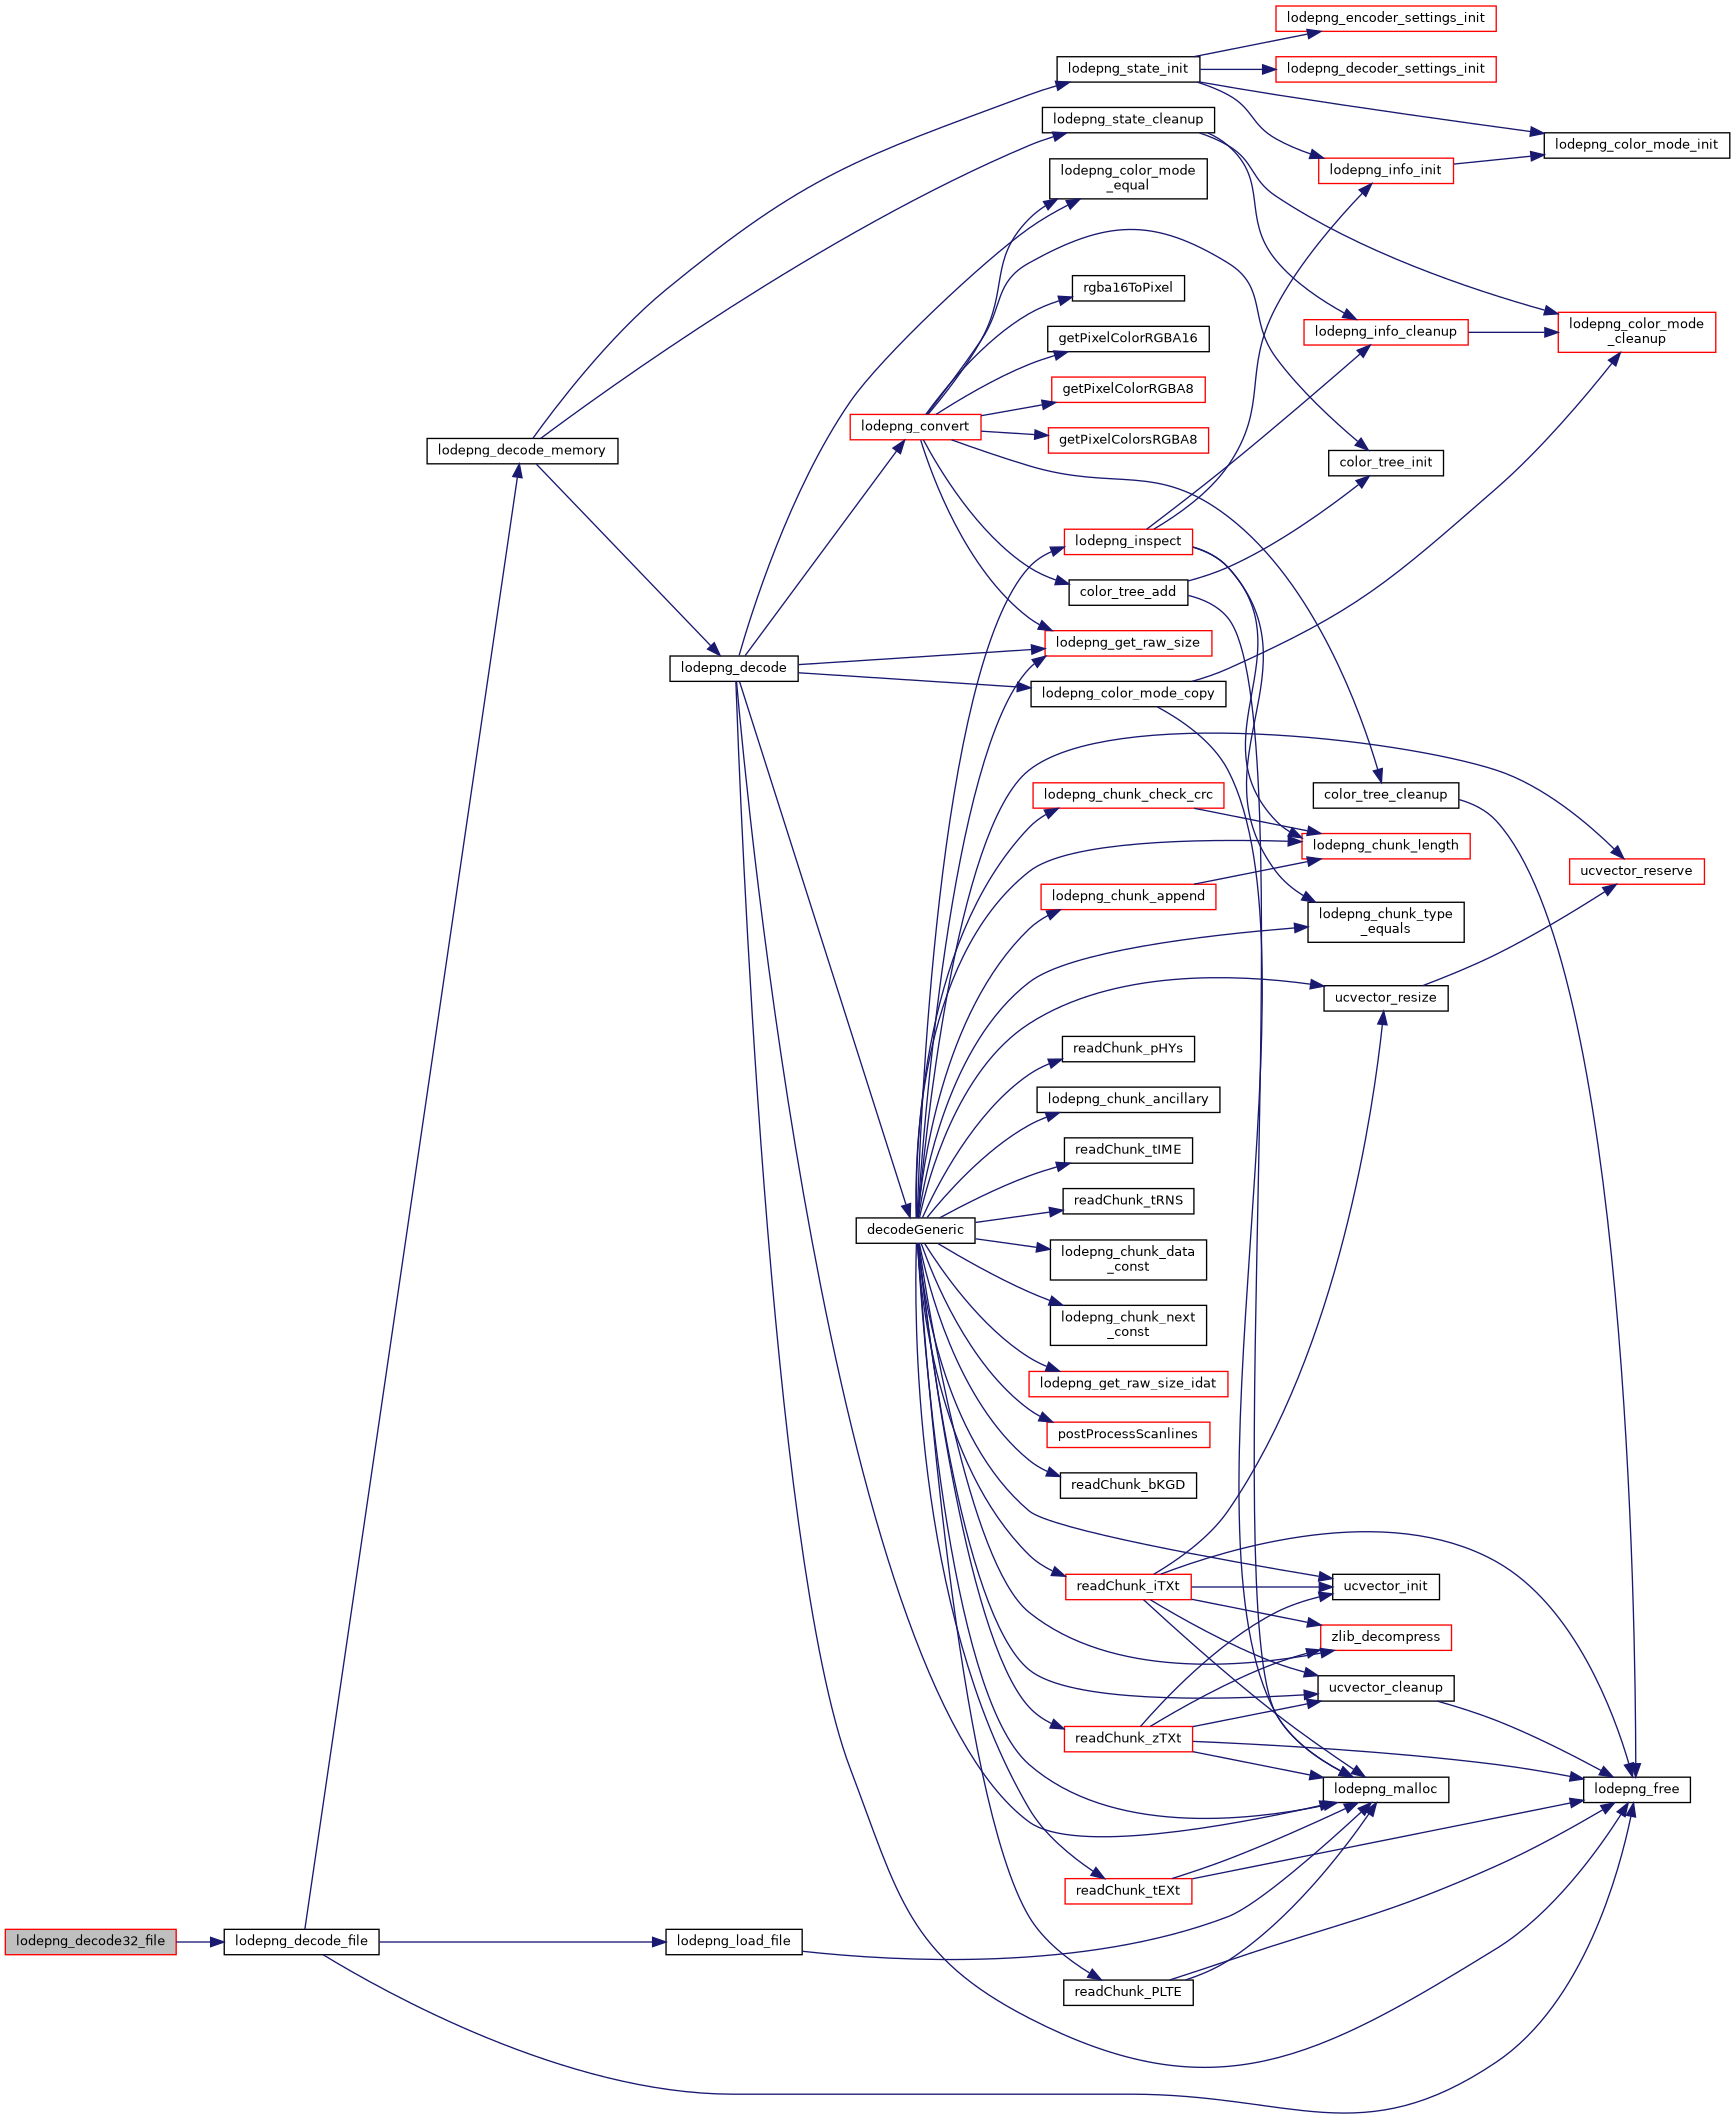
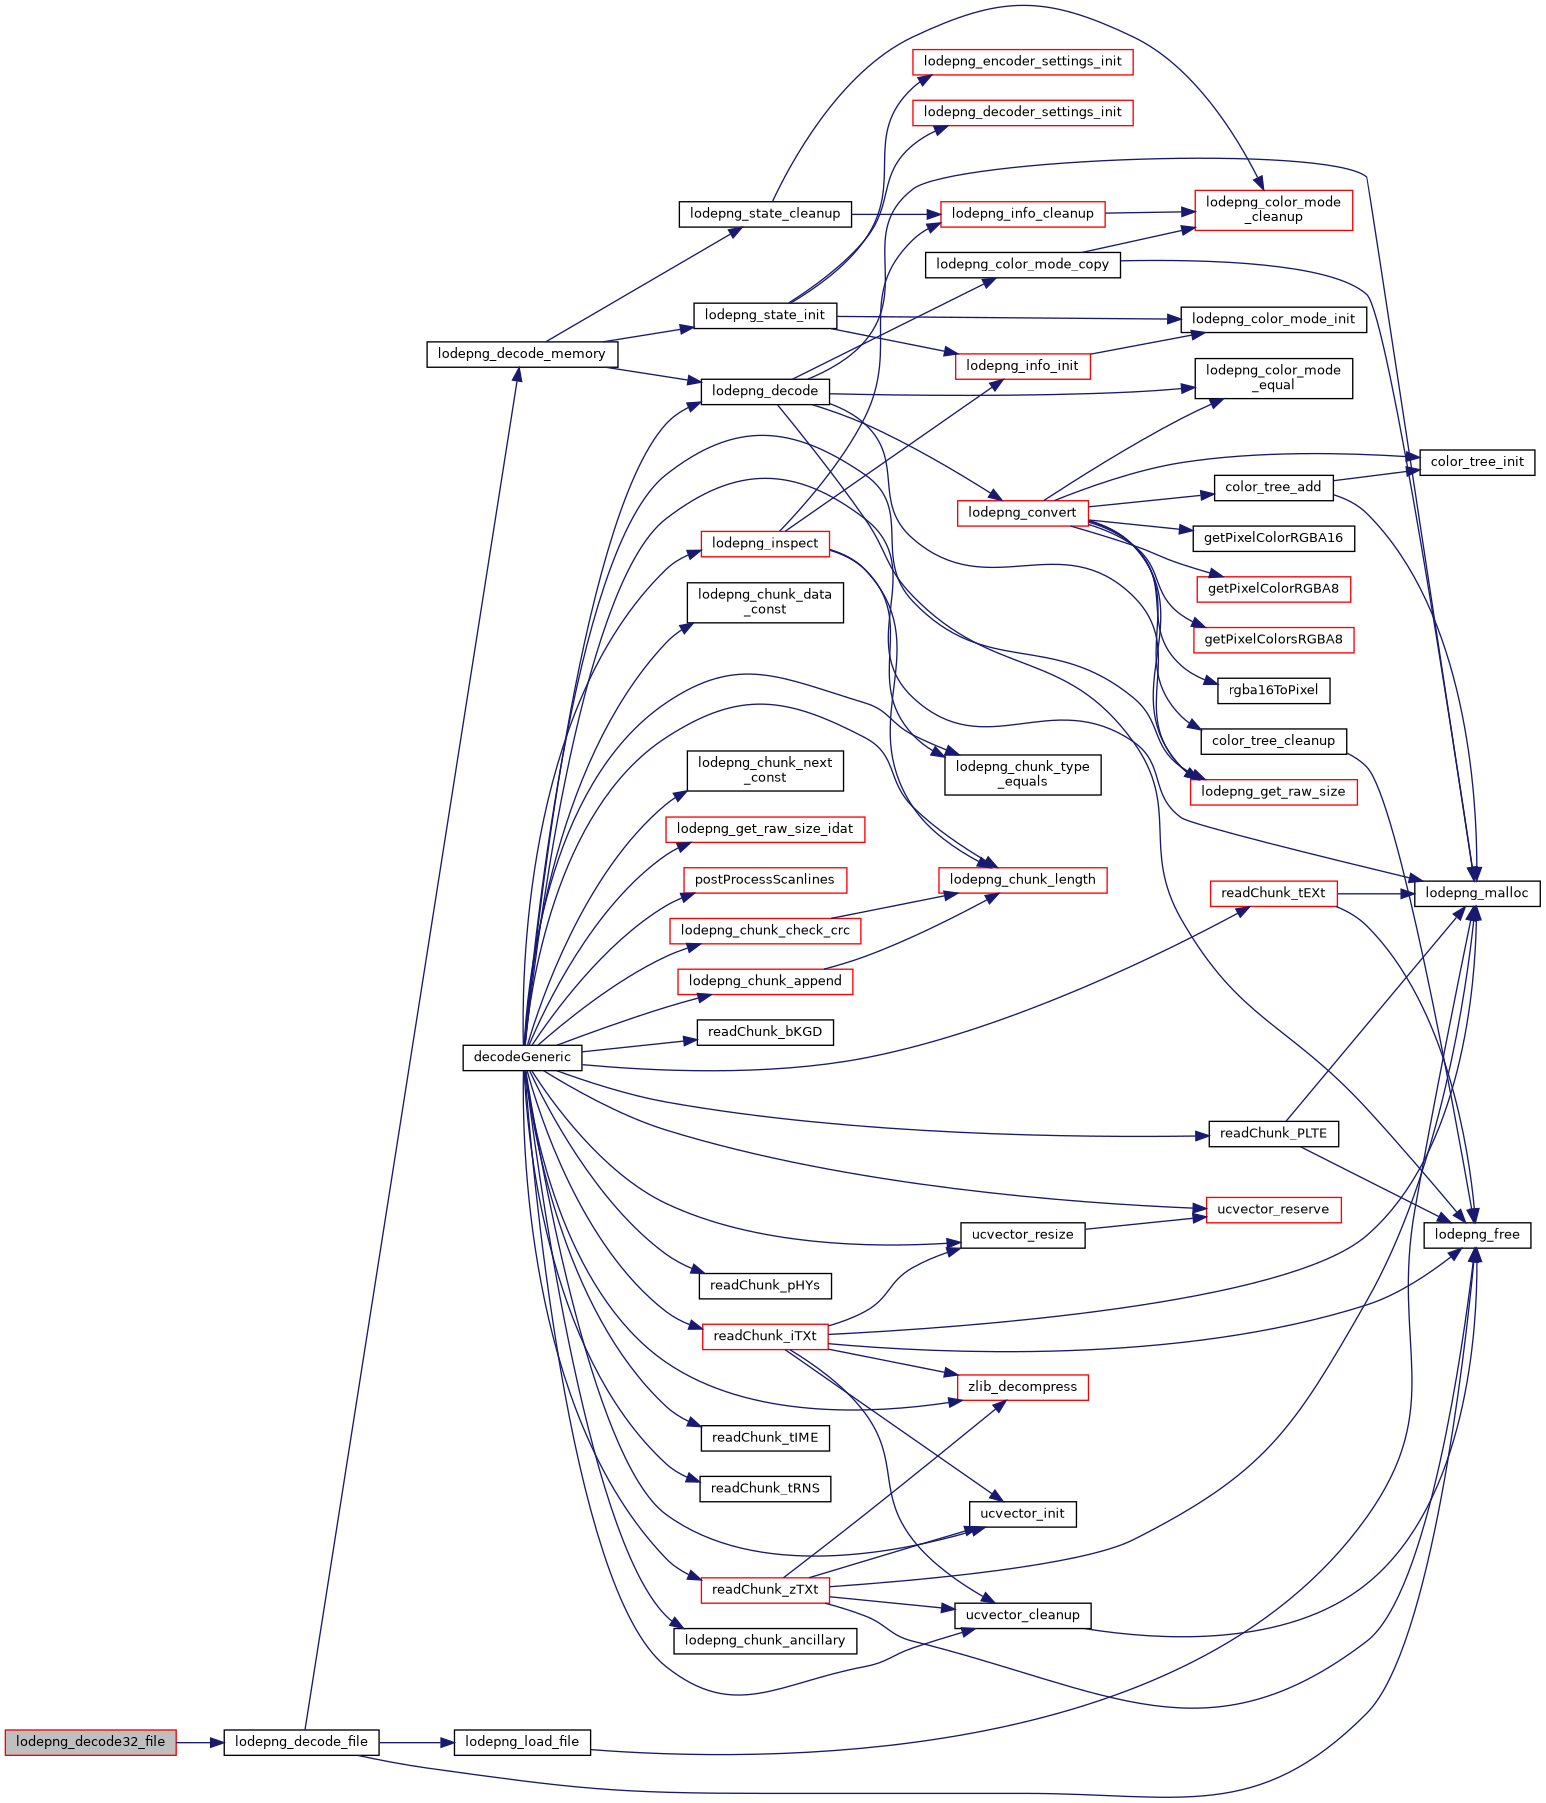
(823, 943) -> (608, 550)
